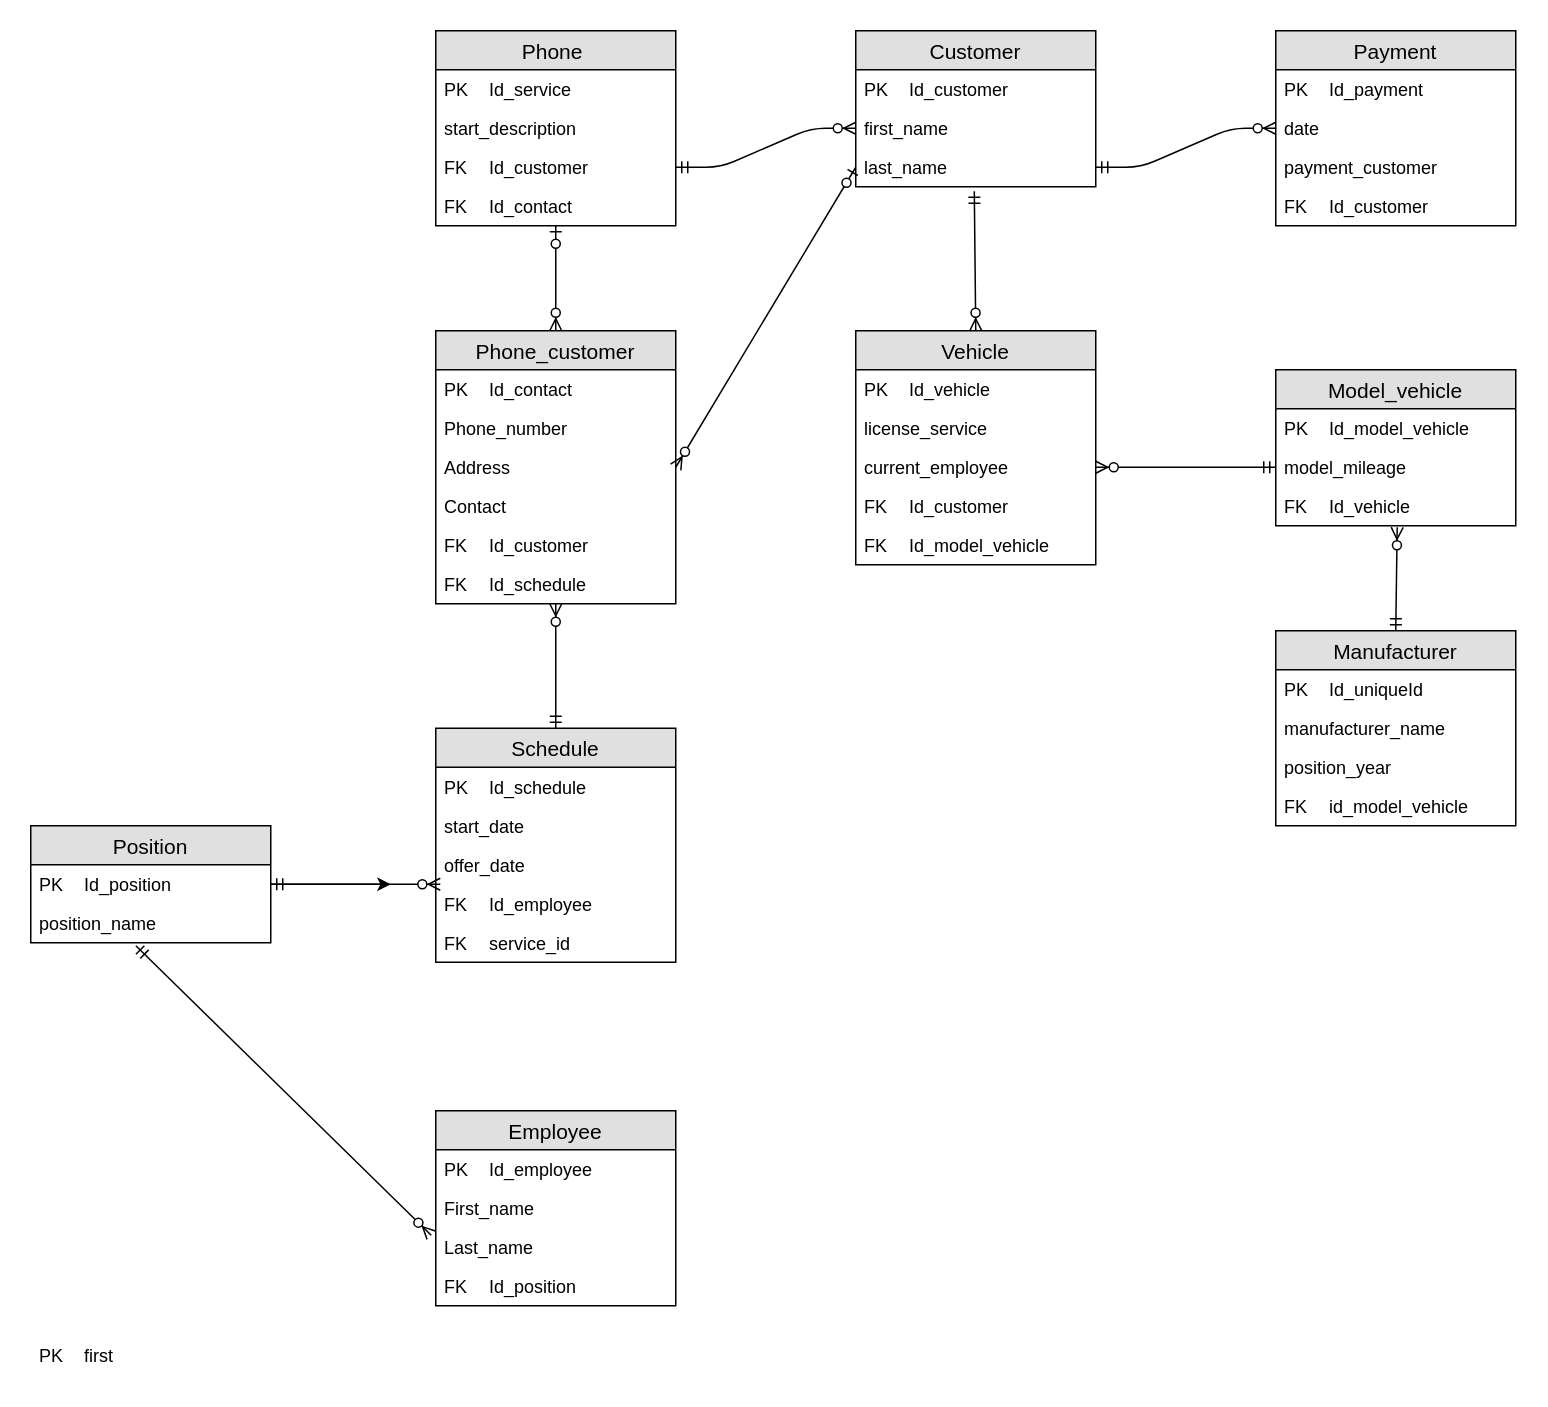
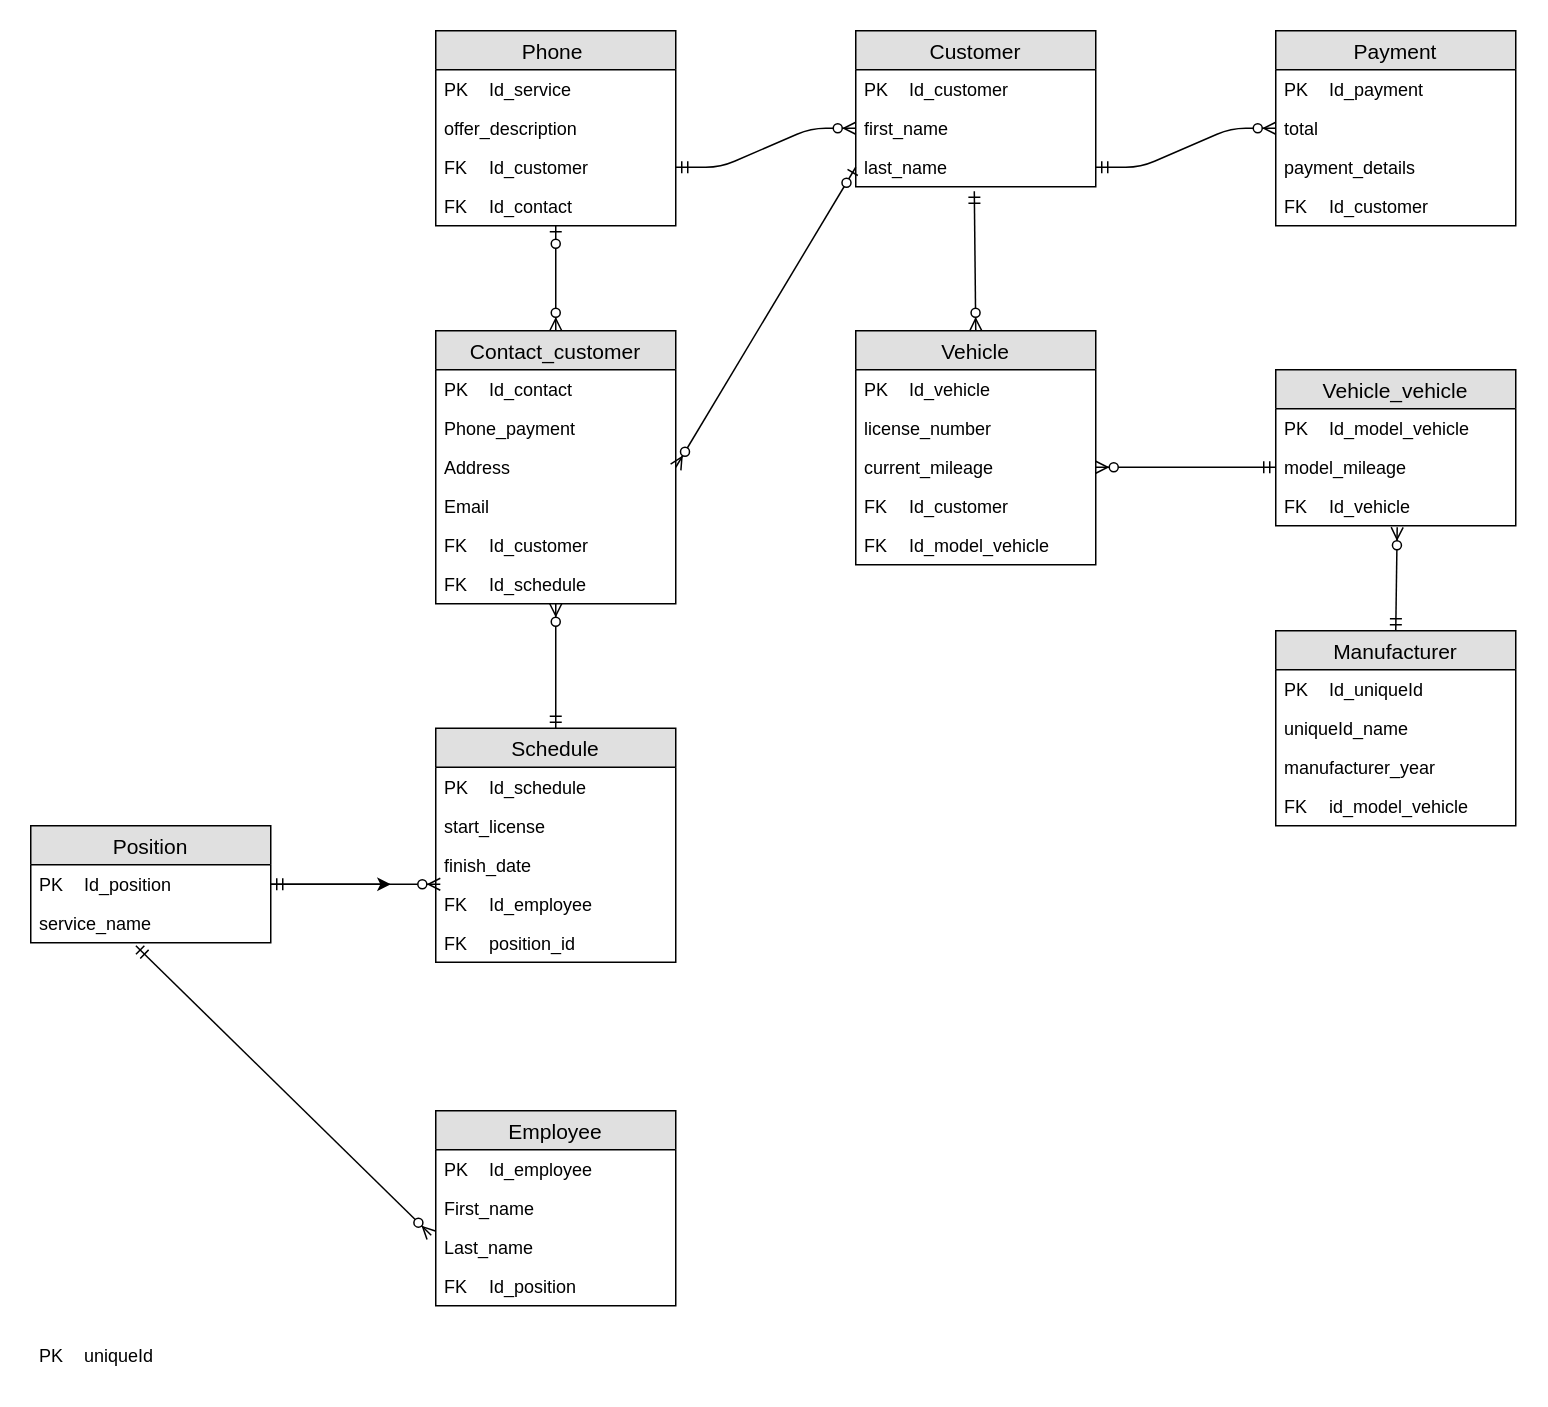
(525, 129) -> (525, 129)
(1304, 129) -> (1307, 129)
(1365, 168) -> (1355, 168)
(555, 352) -> (555, 352)
(1395, 391) -> (1395, 391)
(504, 429) -> (510, 429)
(933, 429) -> (930, 429)
(942, 468) -> (935, 468)
(479, 507) -> (465, 507)
(1370, 729) -> (1347, 729)
(1345, 768) -> (1370, 768)
(494, 827) -> (505, 827)
(494, 866) -> (495, 866)
(100, 924) -> (97, 924)
(535, 944) -> (537, 944)
(107, 1356) -> (122, 1356)
